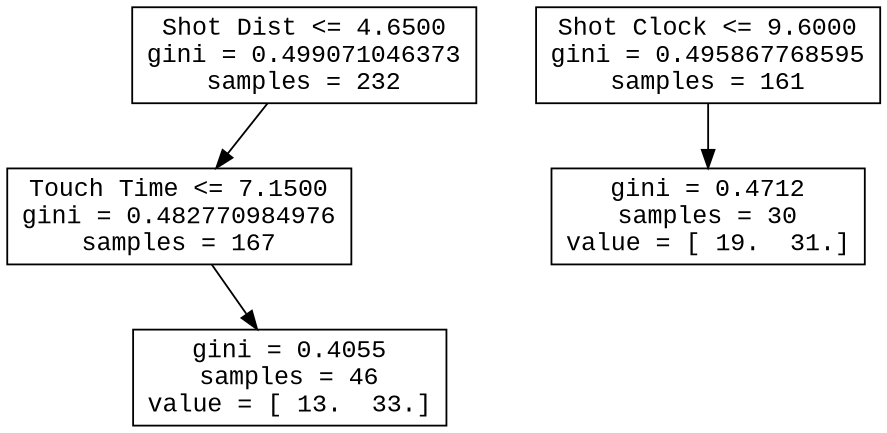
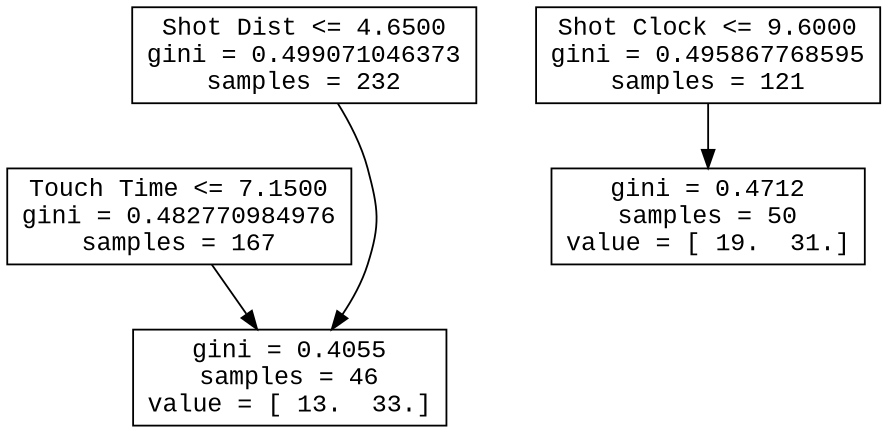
(708, 55) -> (708, 55)
(248, 129) -> (376, 209)
(708, 216) -> (708, 216)
